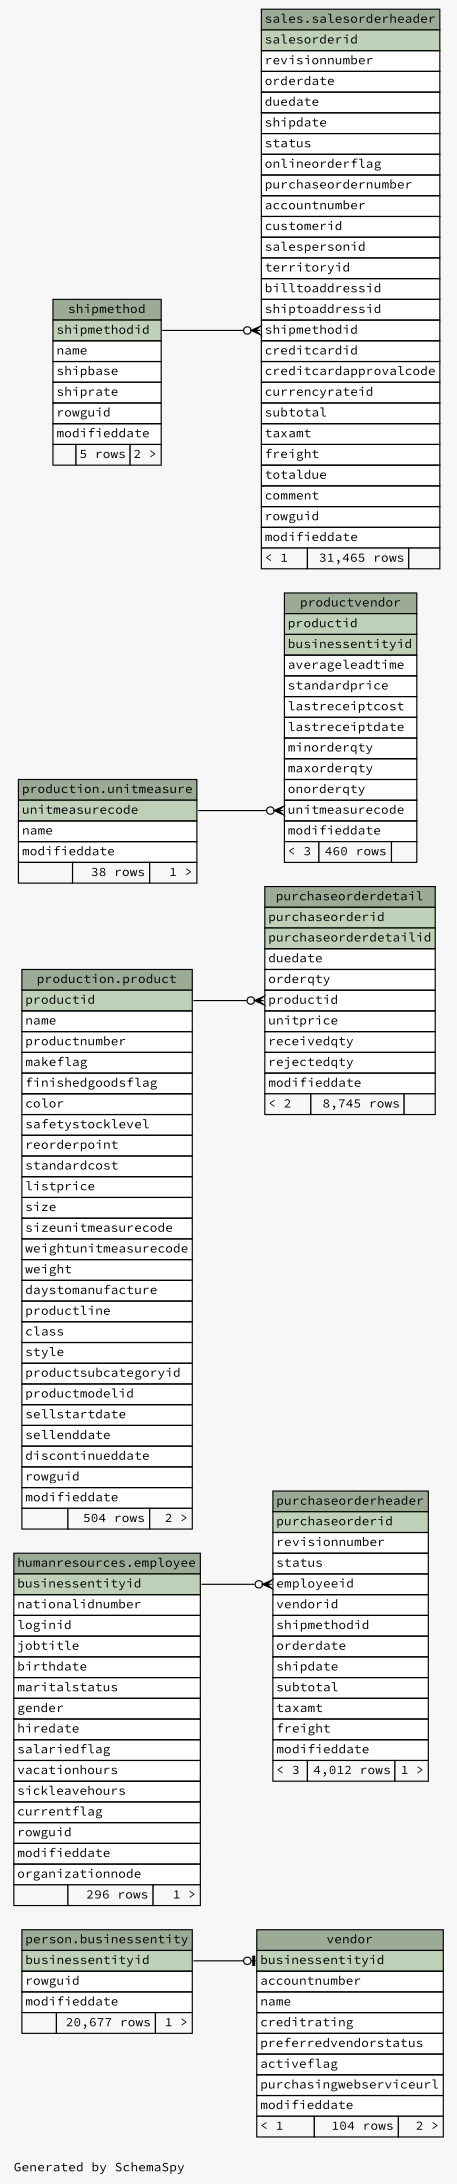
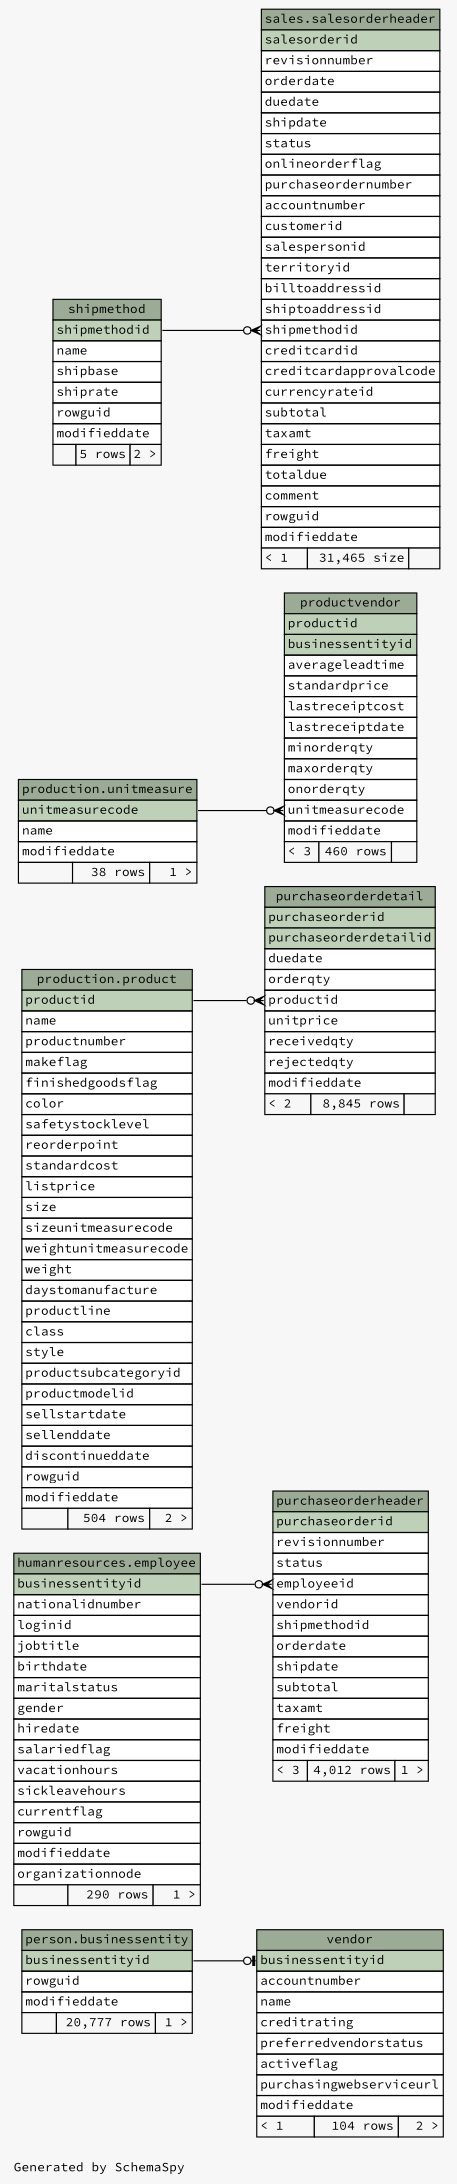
(362, 558) -> (362, 558)
(362, 1104) -> (362, 1104)
(118, 1895) -> (118, 1895)
(109, 2022) -> (109, 2022)
